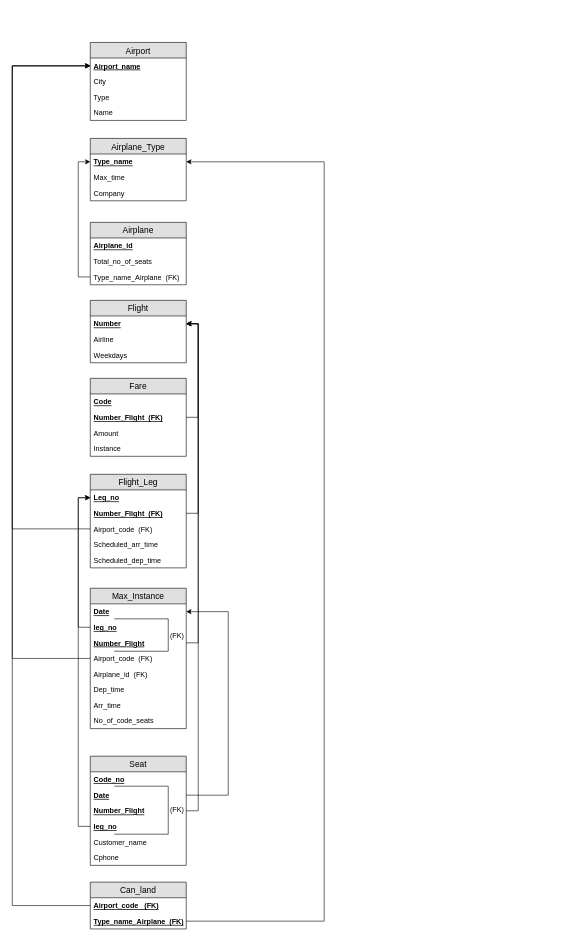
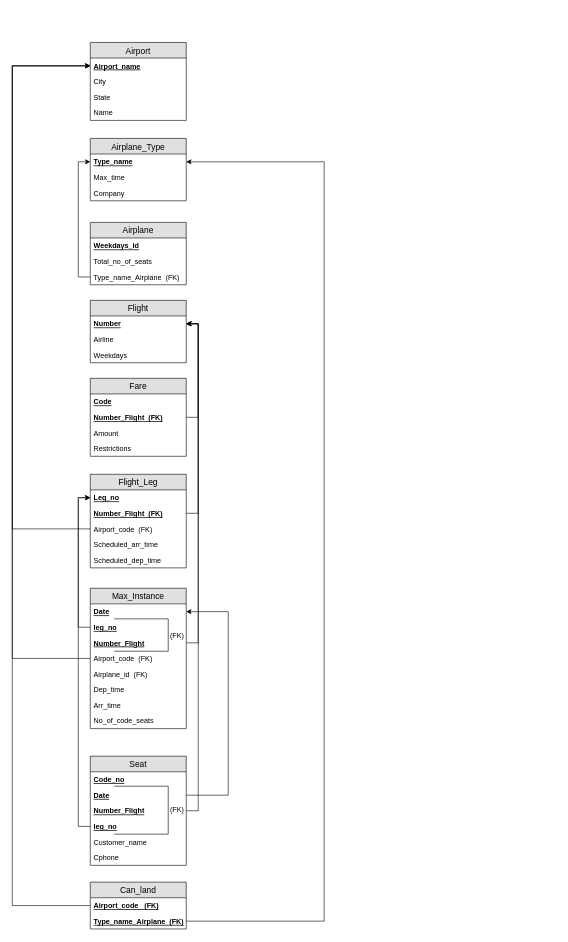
(102, 97) -> (104, 97)
(113, 246) -> (115, 246)
(110, 449) -> (116, 449)
